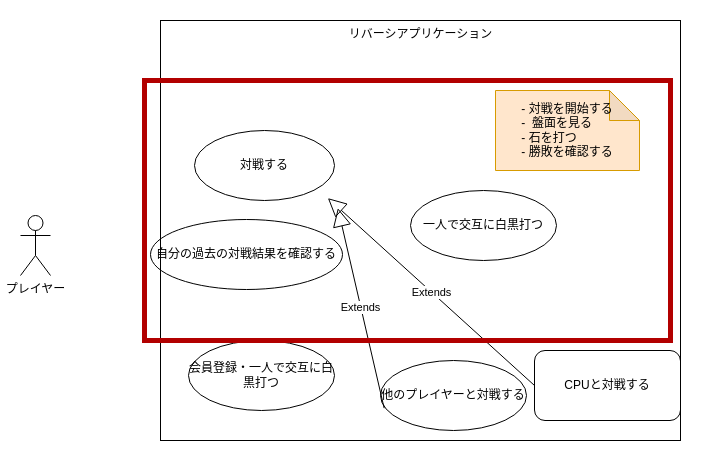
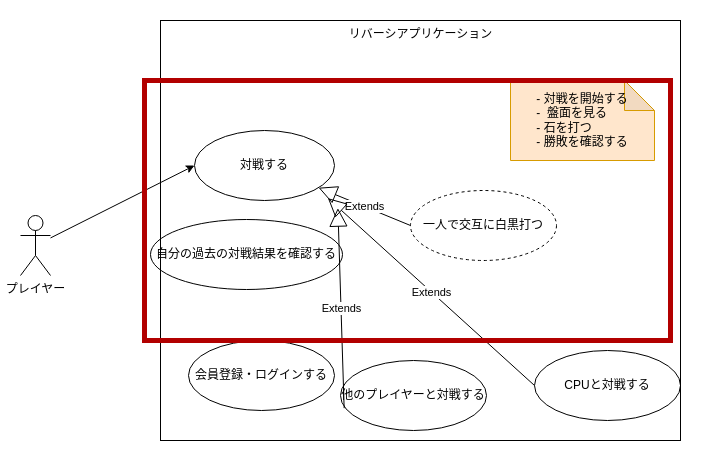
(568, 131) -> (583, 121)
none -> (120, 203)
none -> (373, 210)
(484, 226) -> (484, 226)
(262, 376) -> (262, 376)
(608, 386) -> (608, 386)
(454, 396) -> (414, 396)
